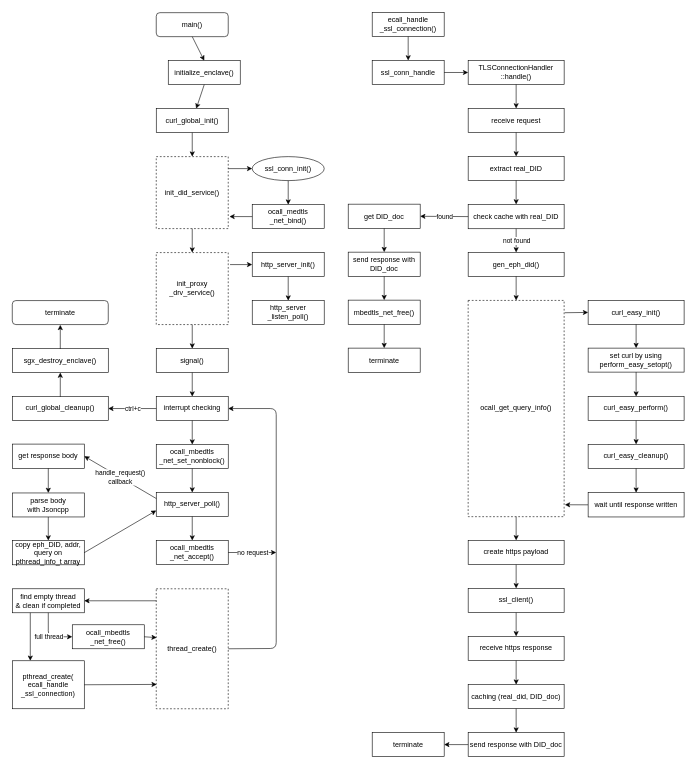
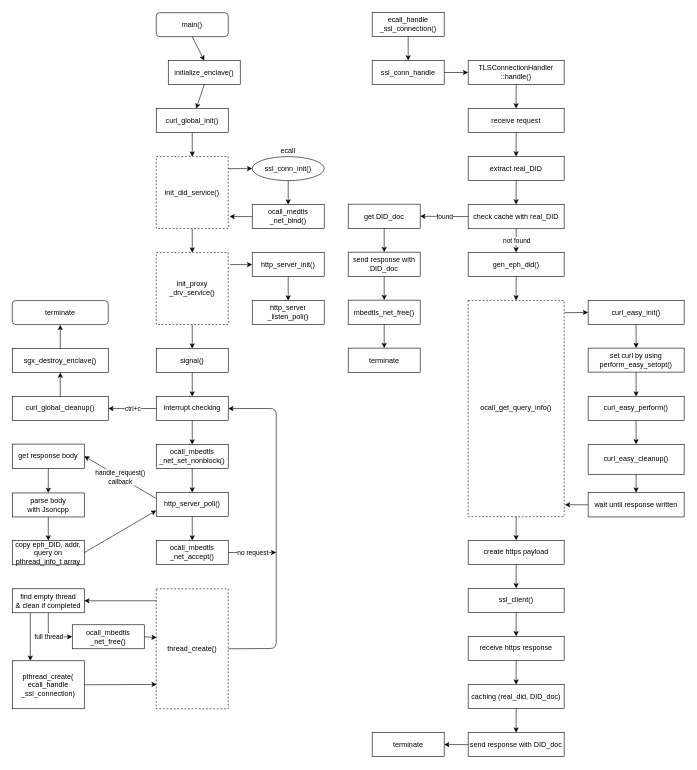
none -> (288, 150)
(636, 456) -> (636, 459)
